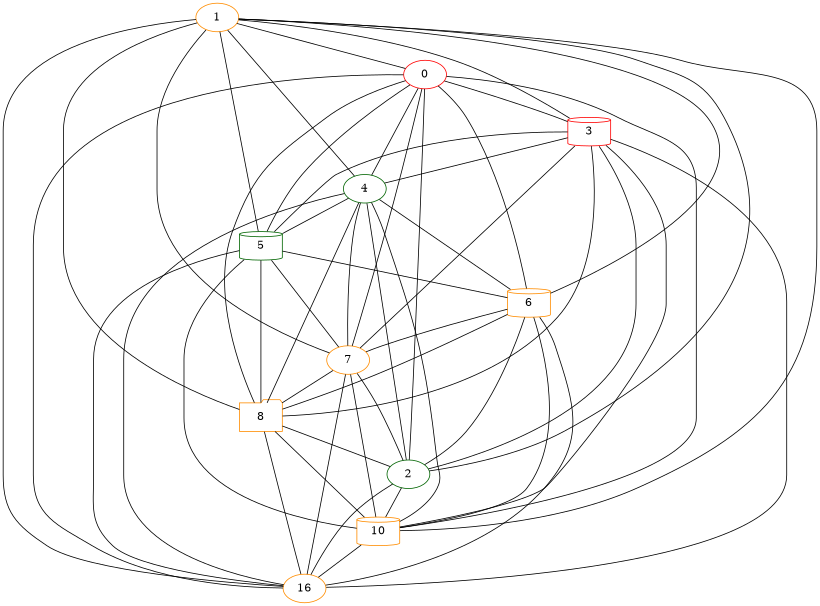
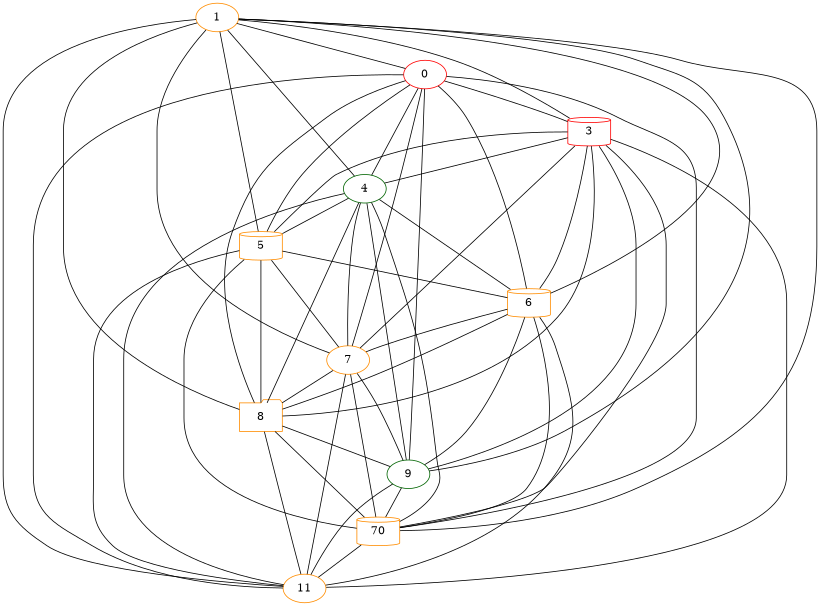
none -> (571, 220)
(261, 246) -> (261, 246)
(408, 474) -> (408, 474)
(378, 531) -> (378, 531)
(305, 588) -> (305, 588)
